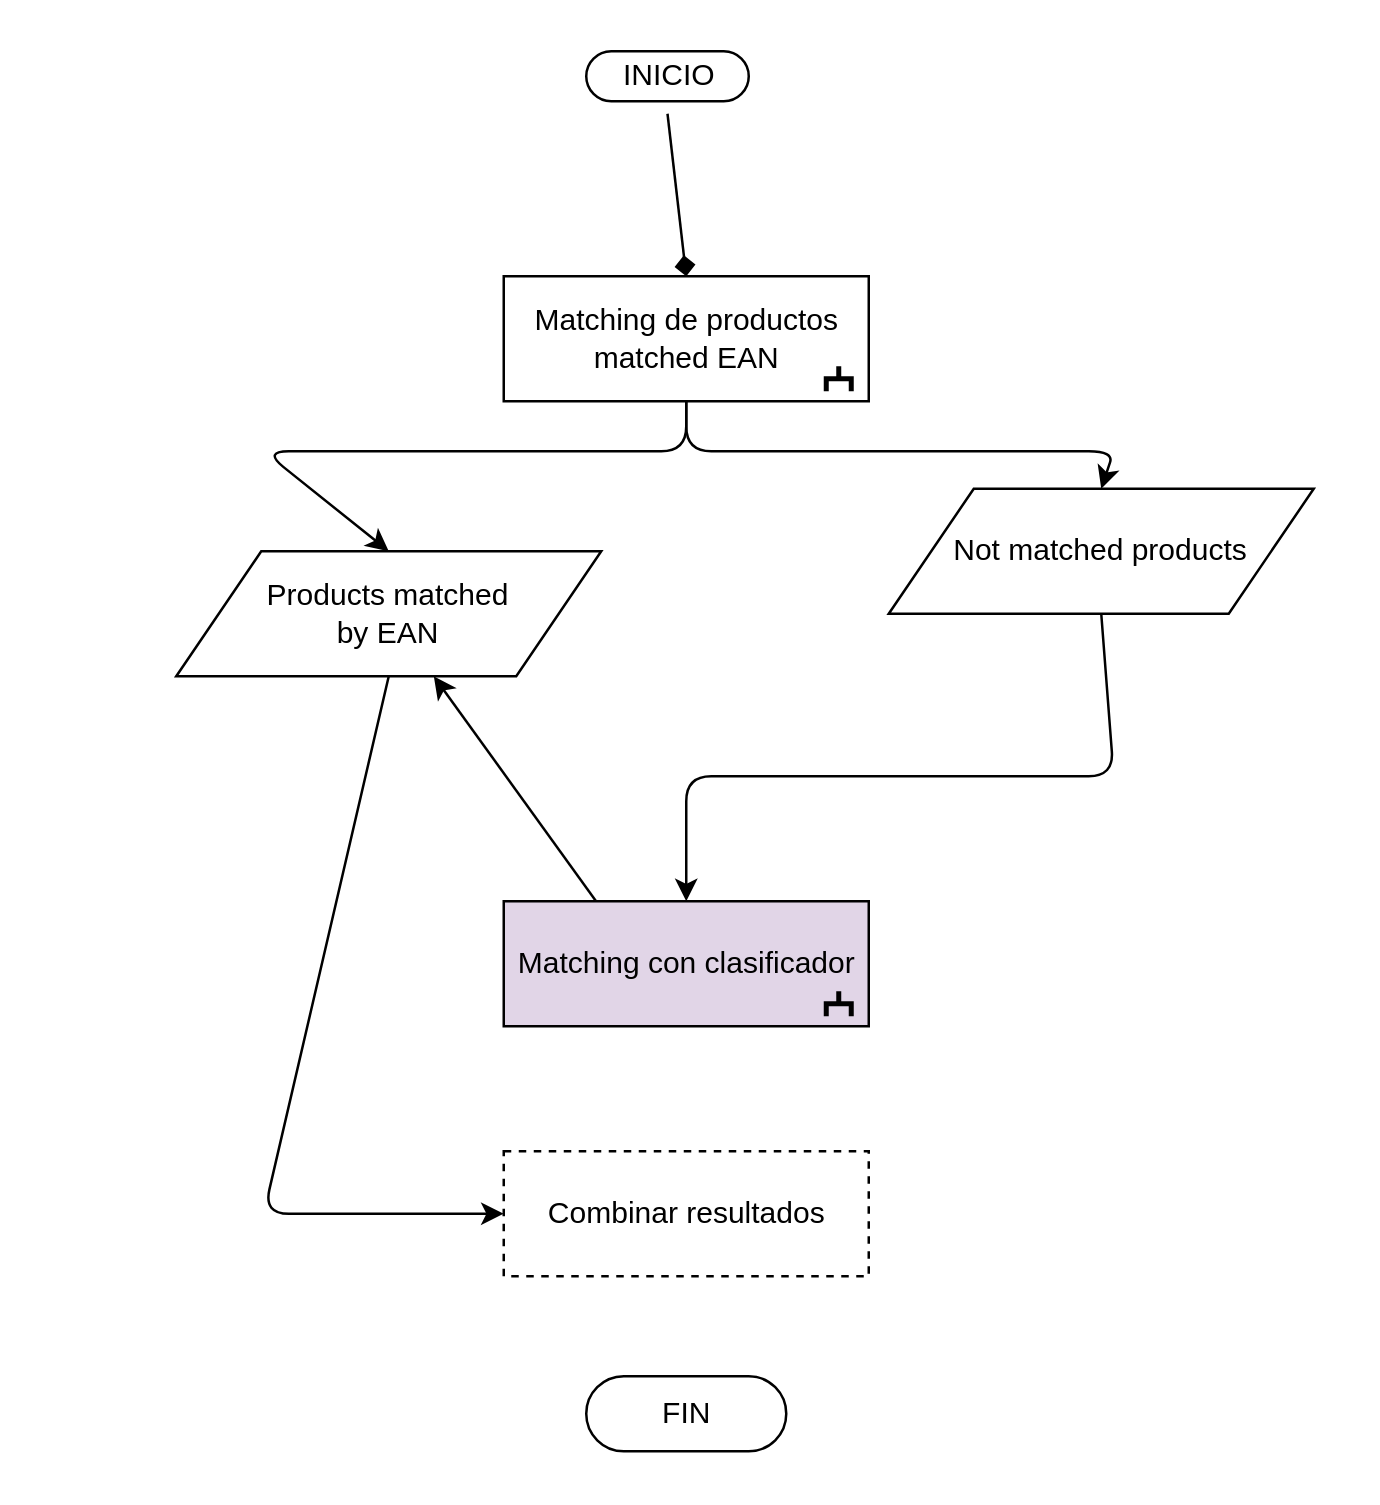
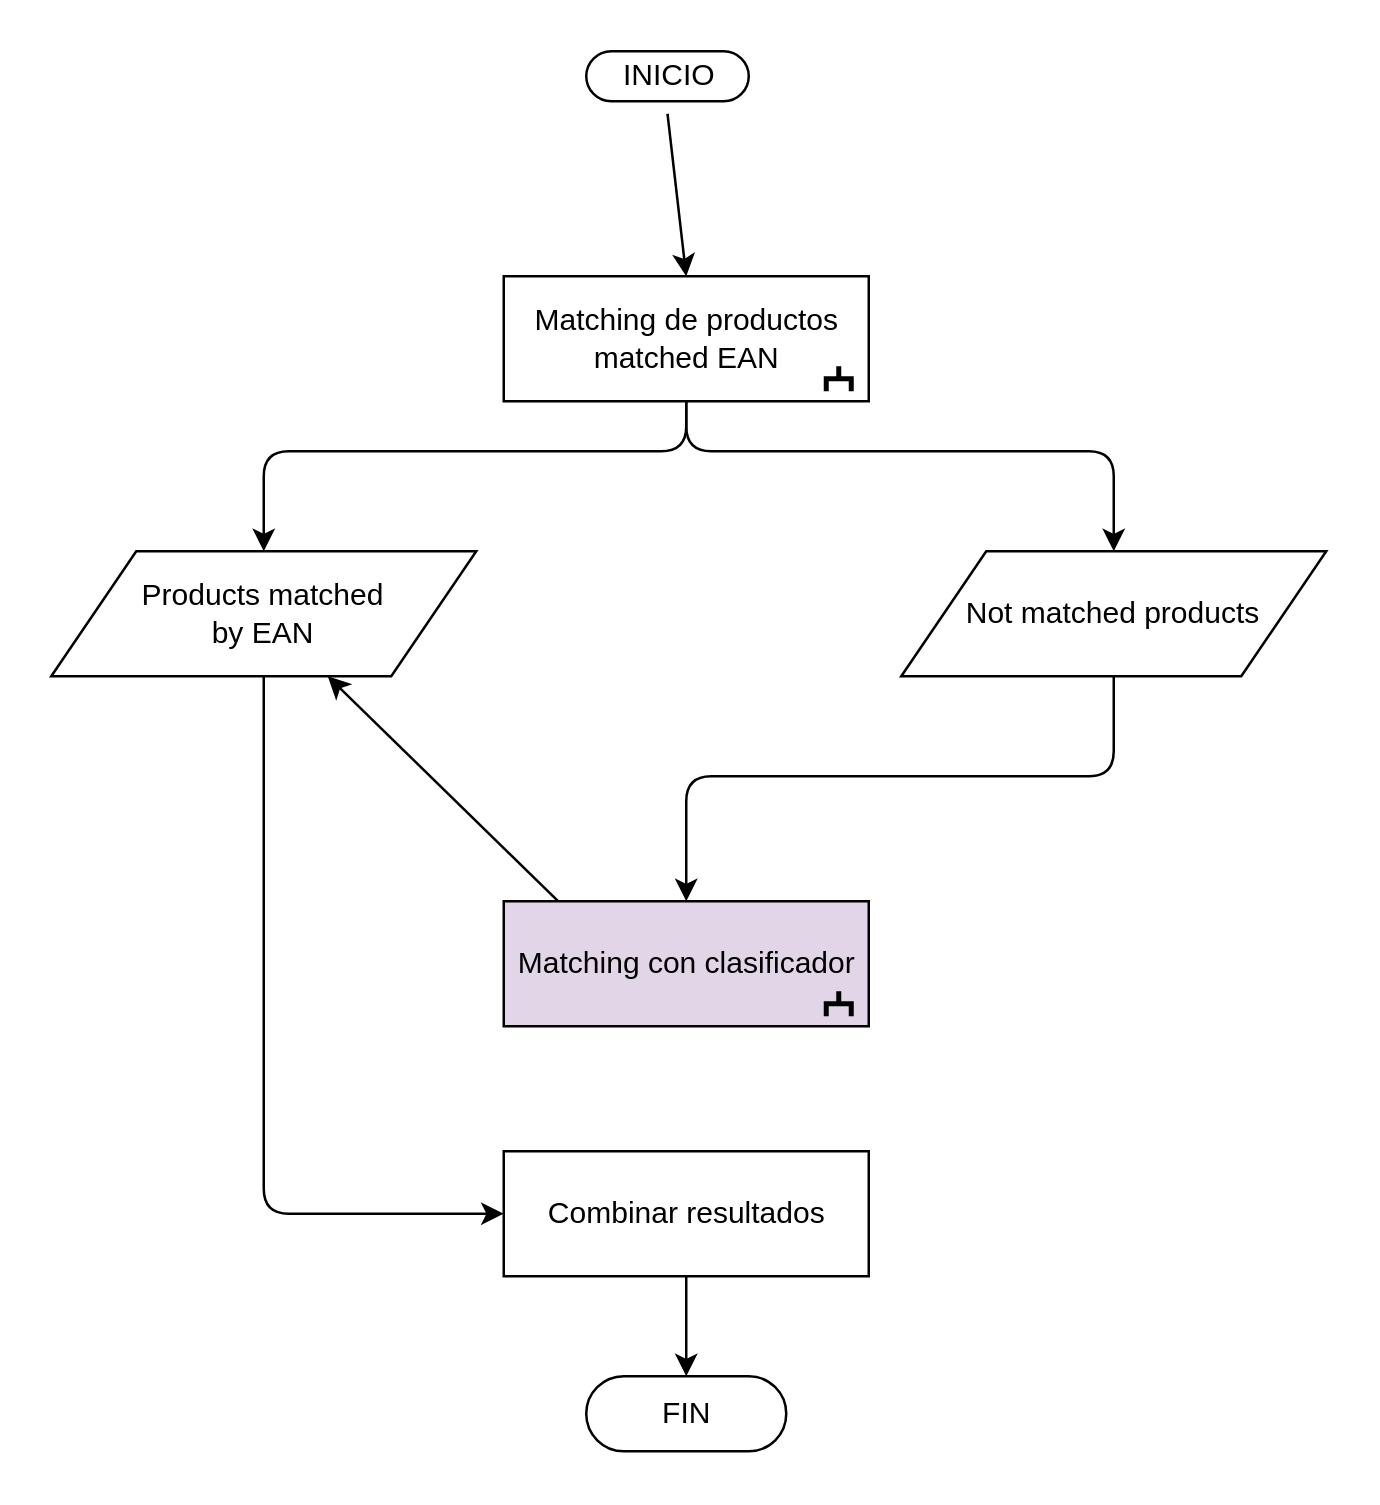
(684, 256) -> (684, 257)
(1101, 551) -> (1114, 614)
(389, 614) -> (264, 614)
(686, 1214) -> (686, 1214)
none -> (686, 1318)
